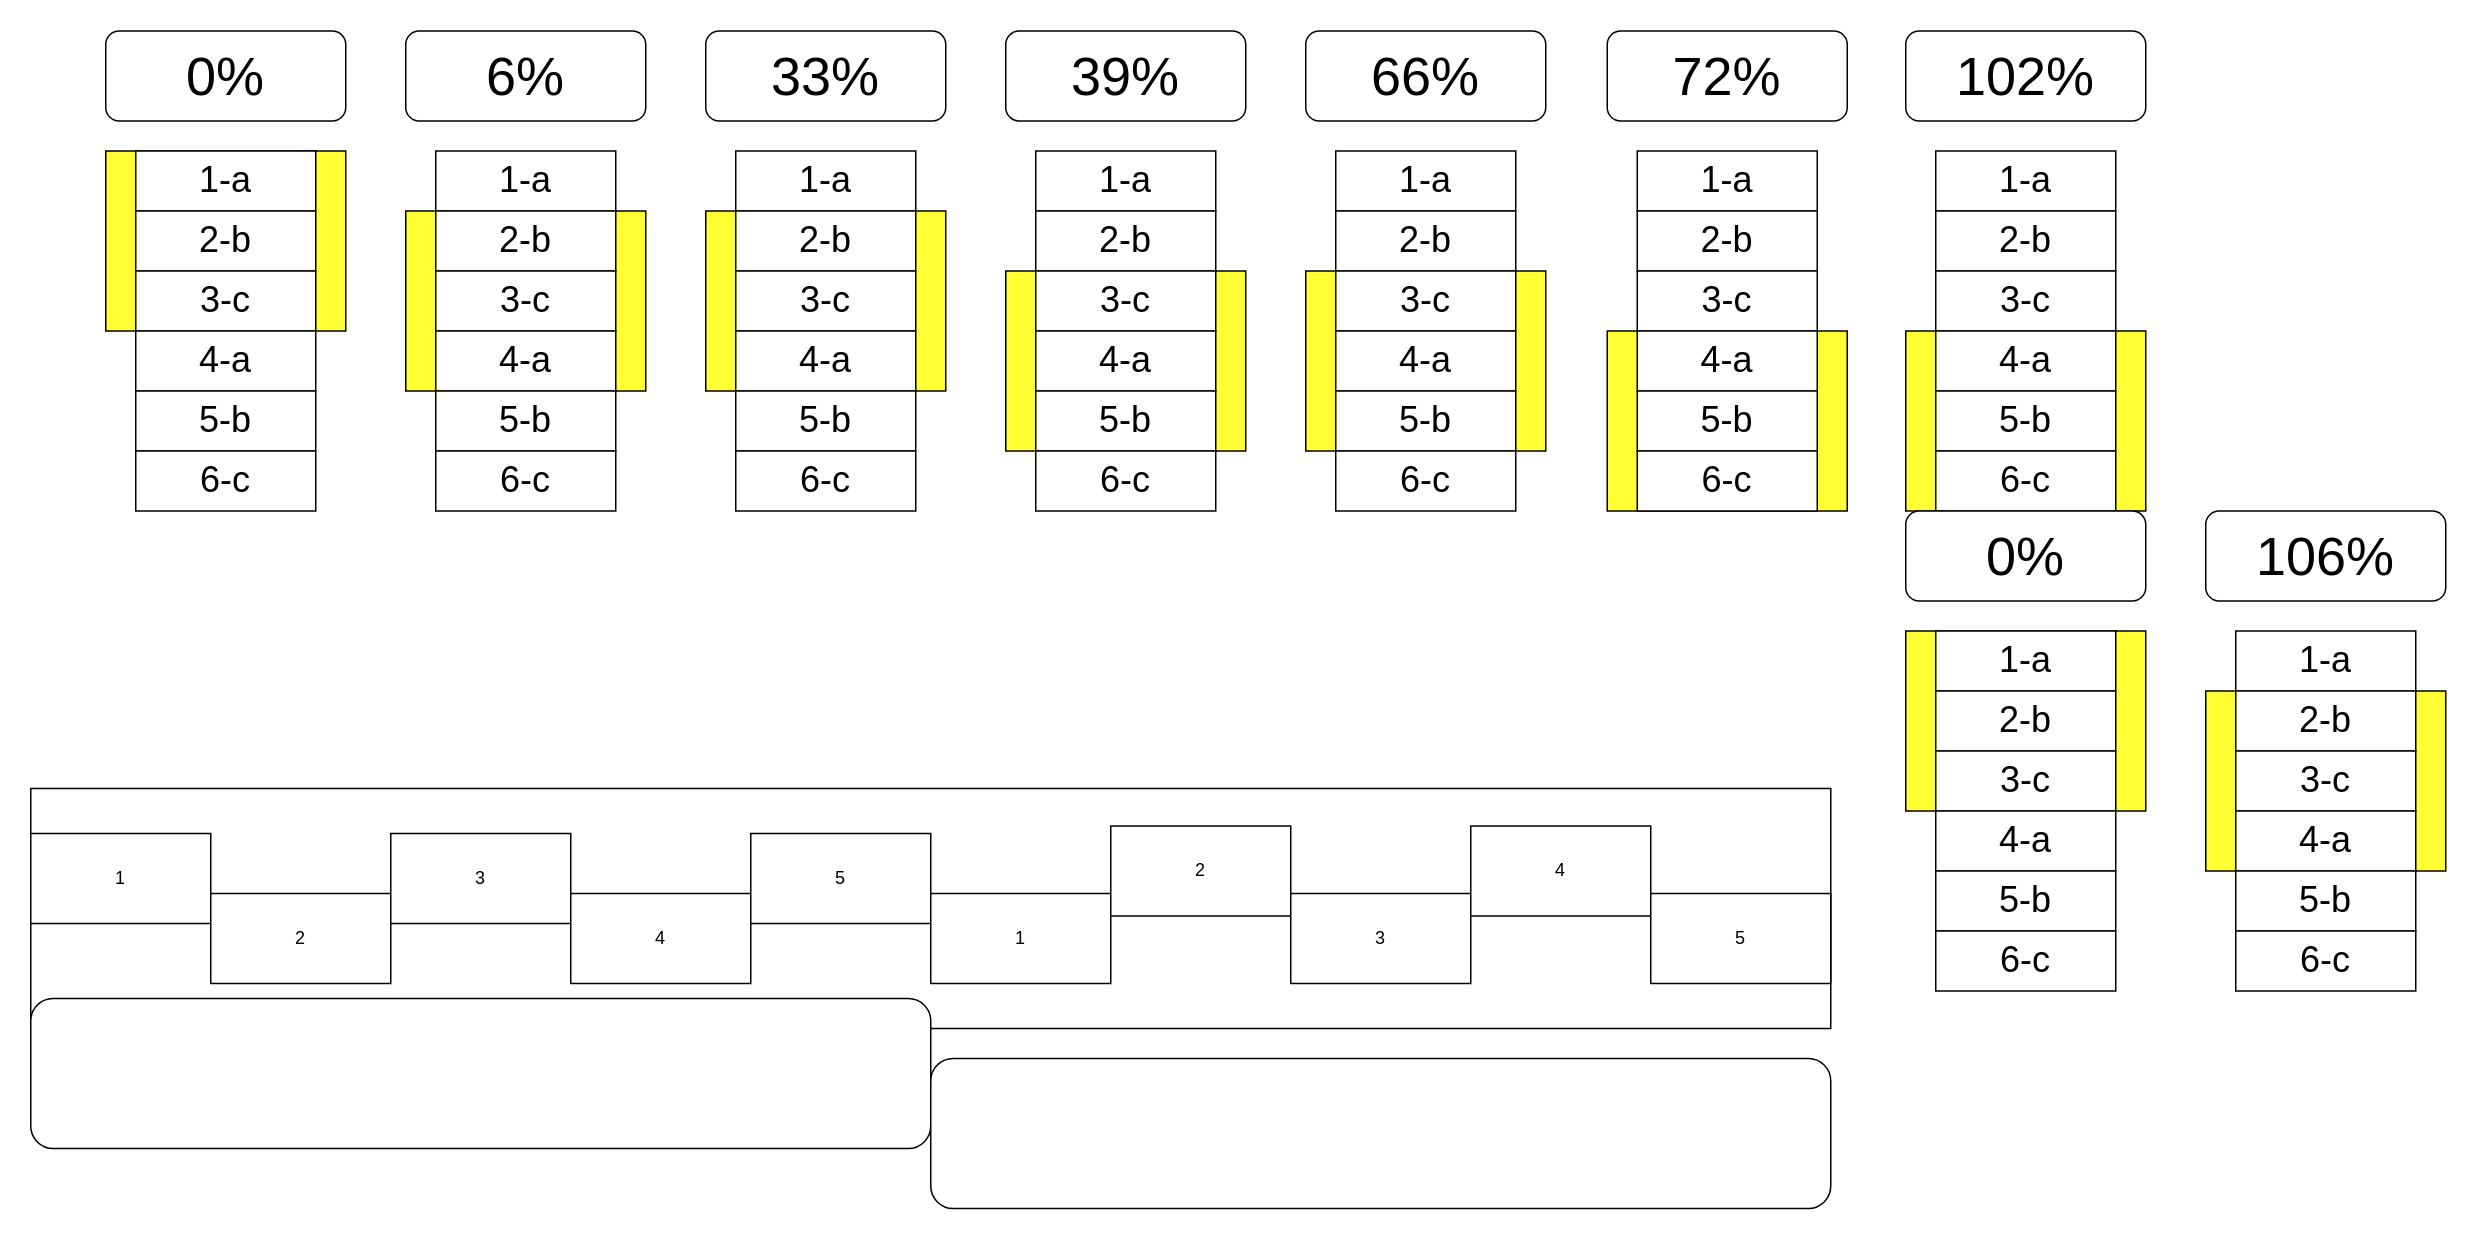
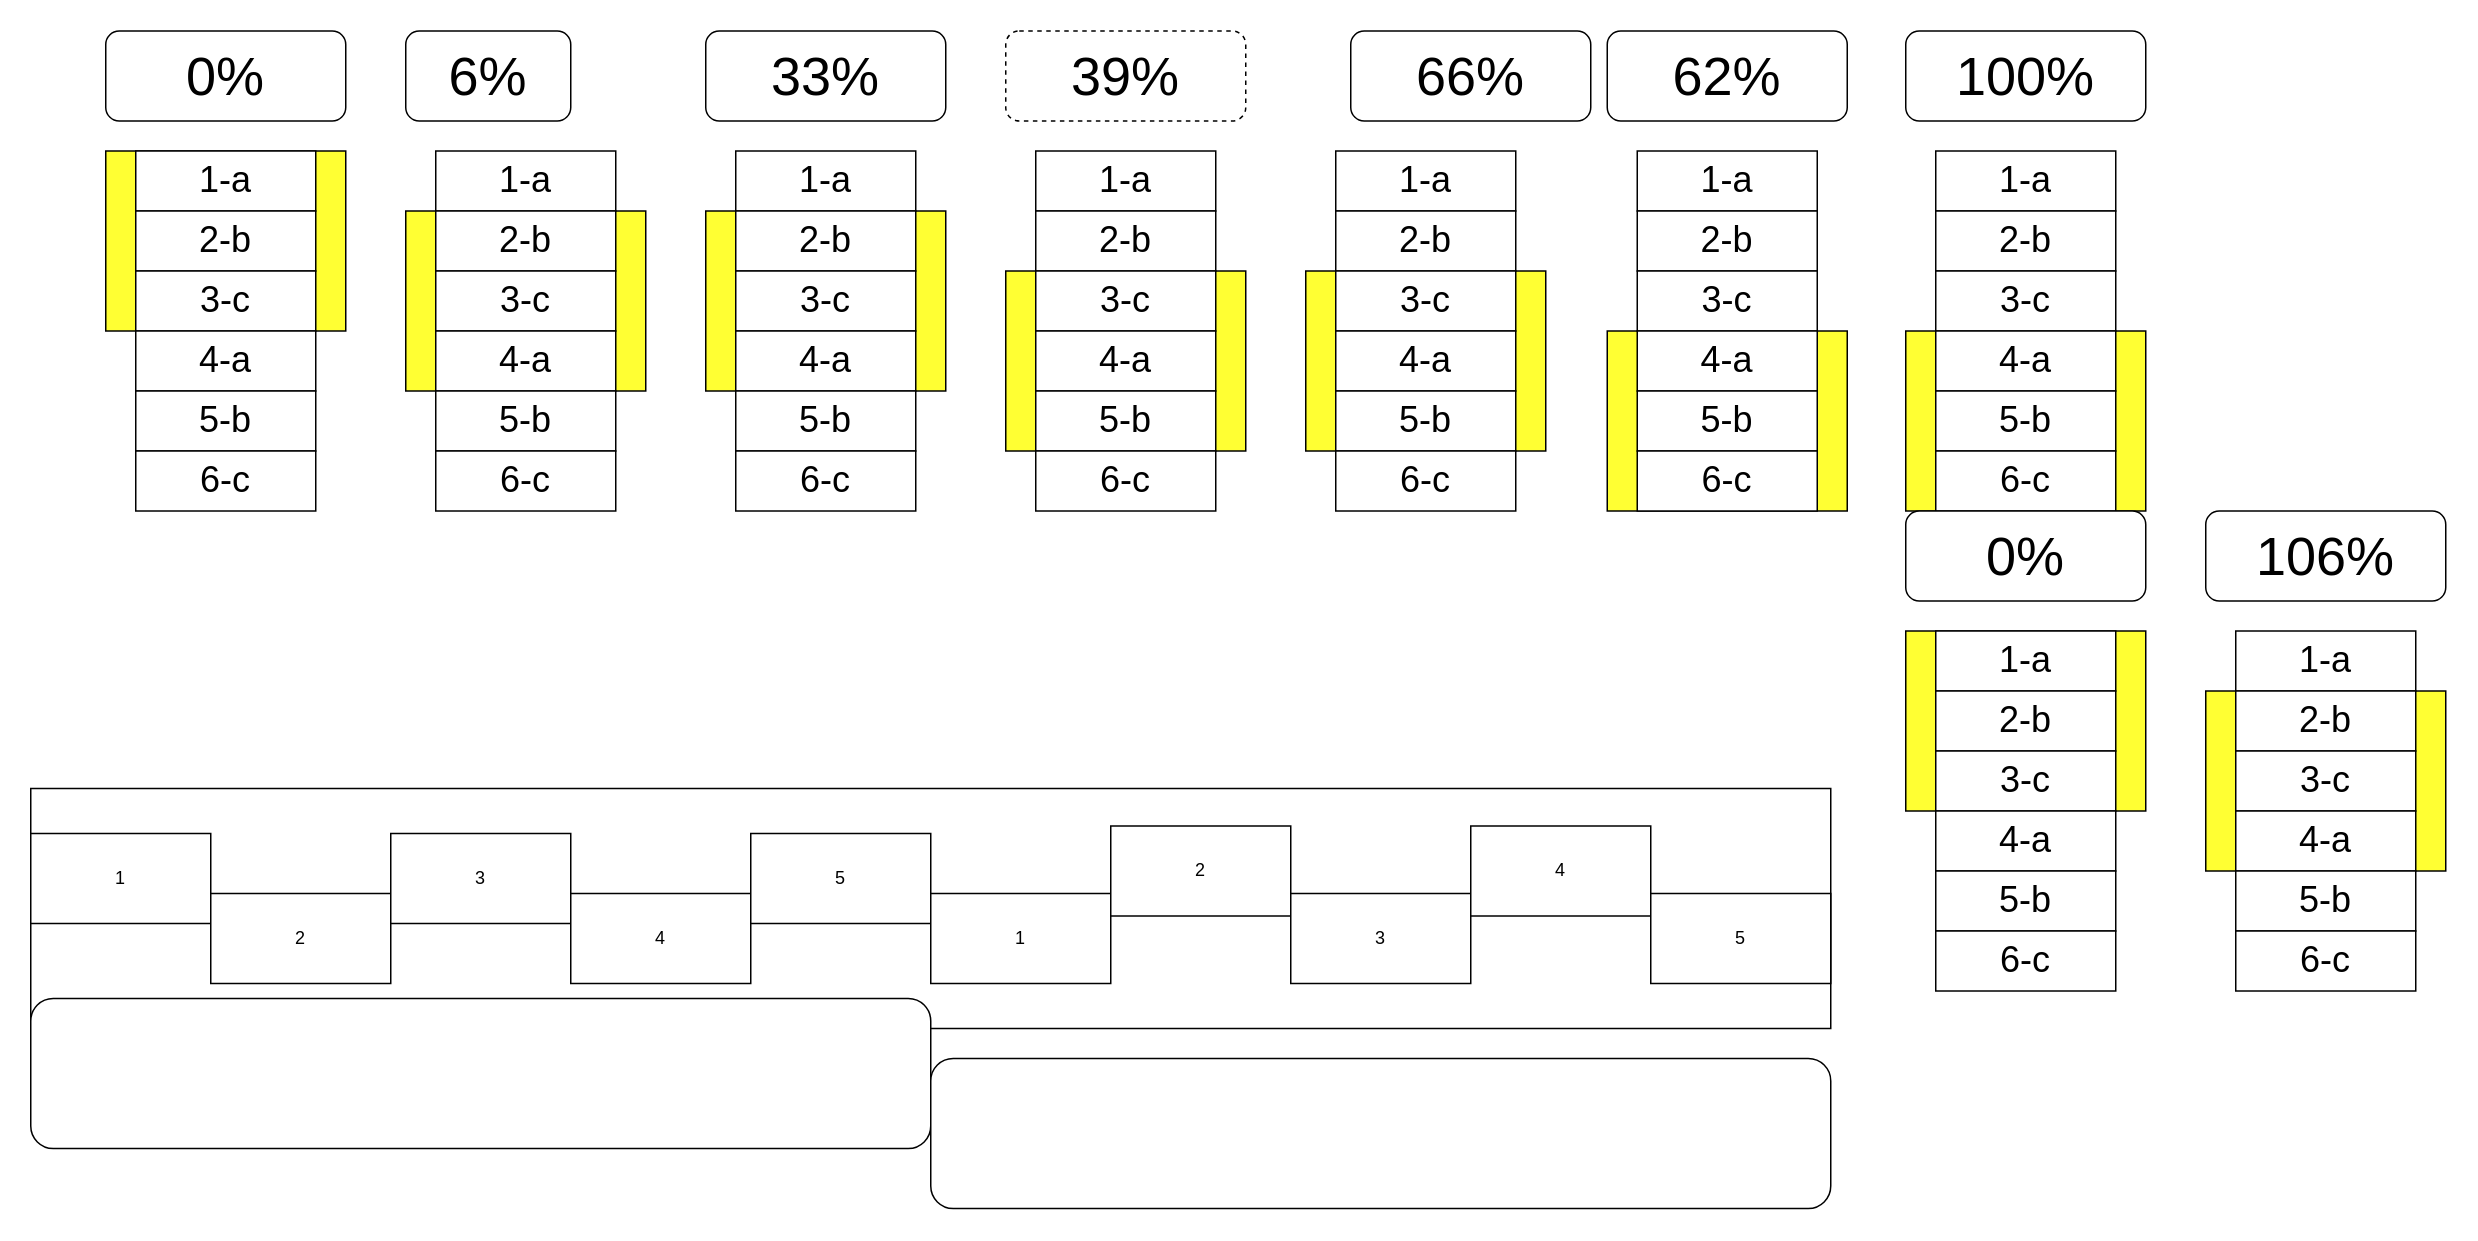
(526, 76) -> (488, 76)
(1126, 76) -> (1126, 76)
(1426, 76) -> (1471, 76)
(1727, 76) -> (1727, 76)
(2026, 76) -> (2026, 76)
